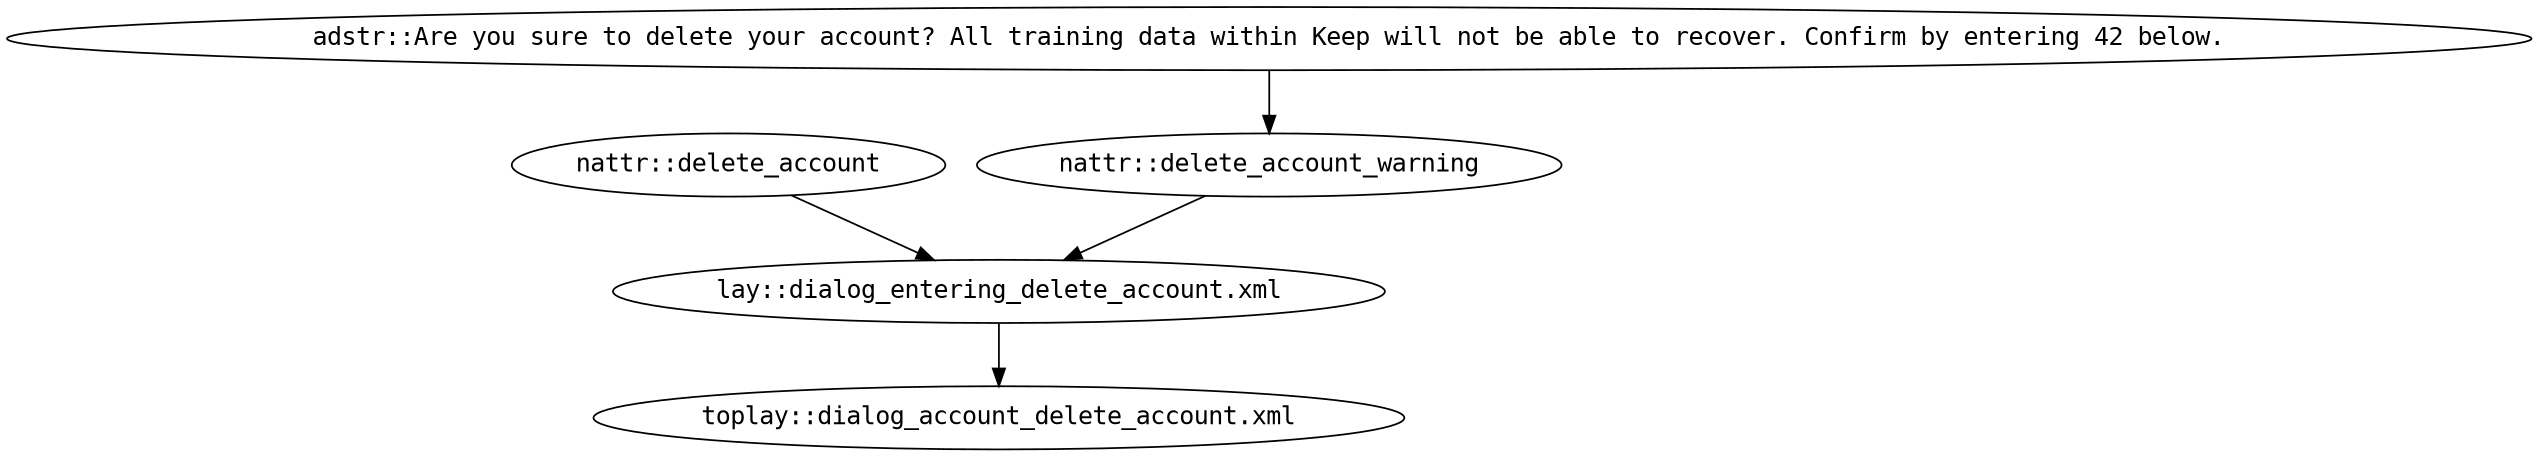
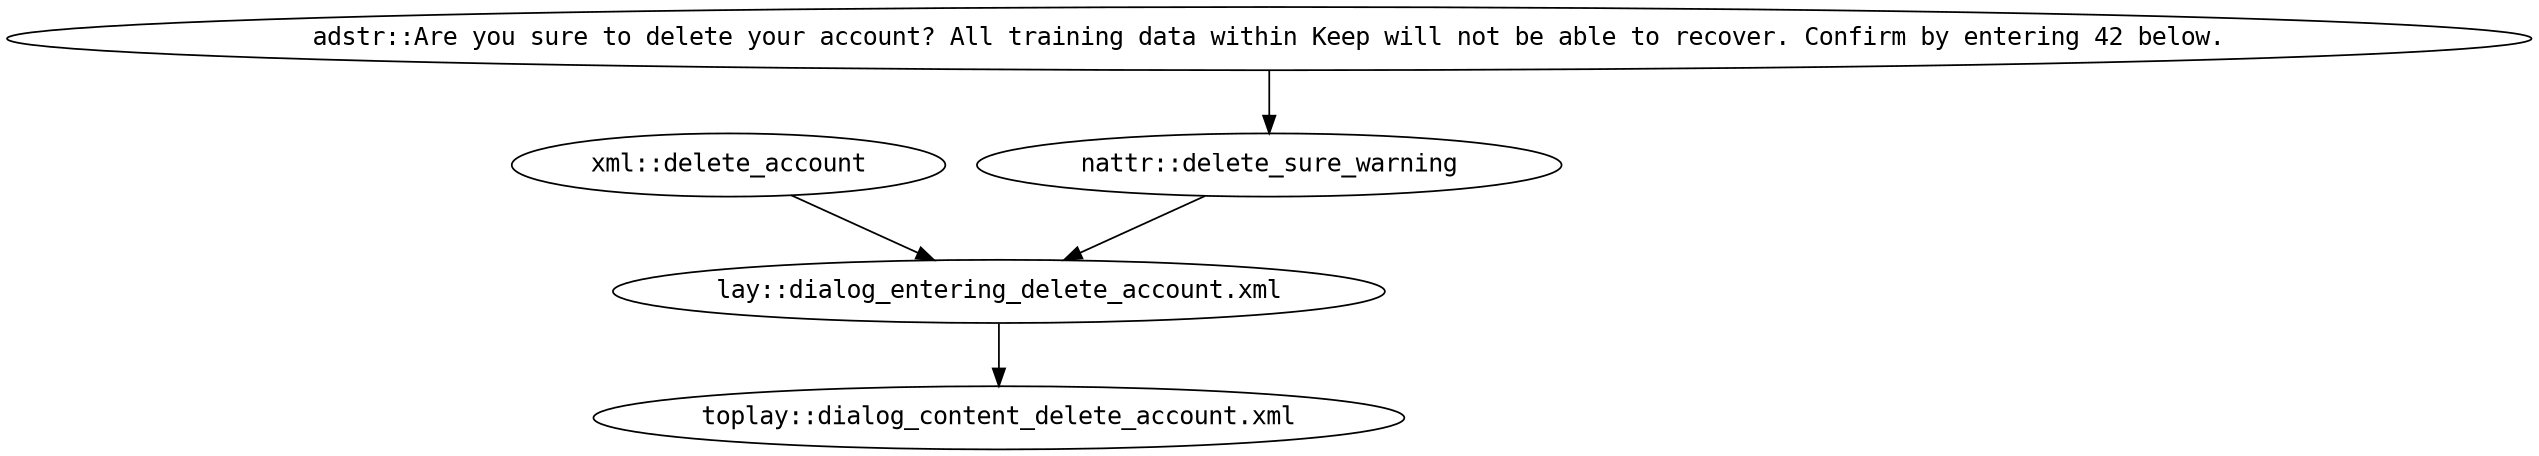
(729, 165) -> (729, 165)
(1269, 165) -> (1269, 165)
(999, 418) -> (999, 418)
